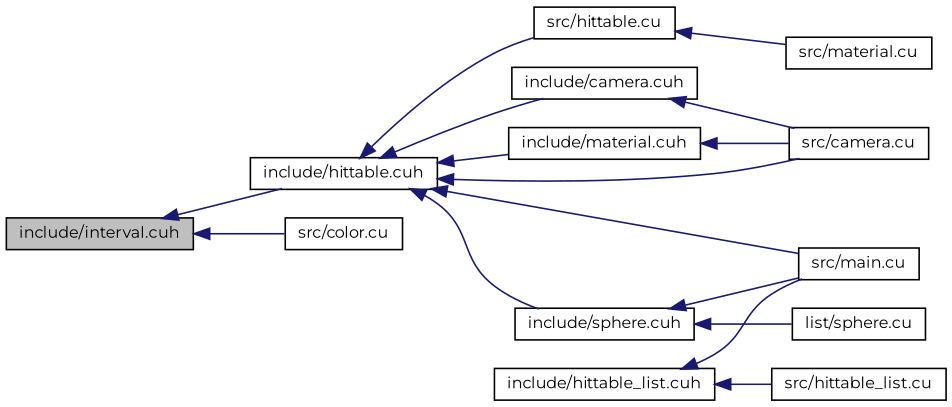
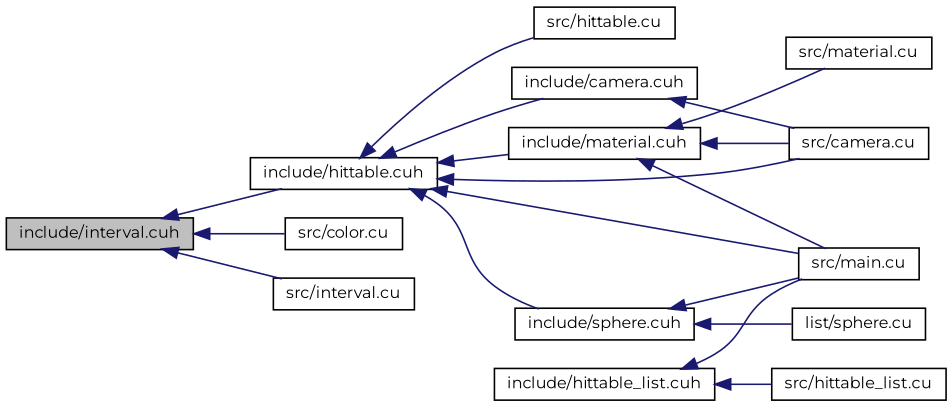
(739, 39) -> (754, 98)
none -> (739, 207)
none -> (344, 294)
